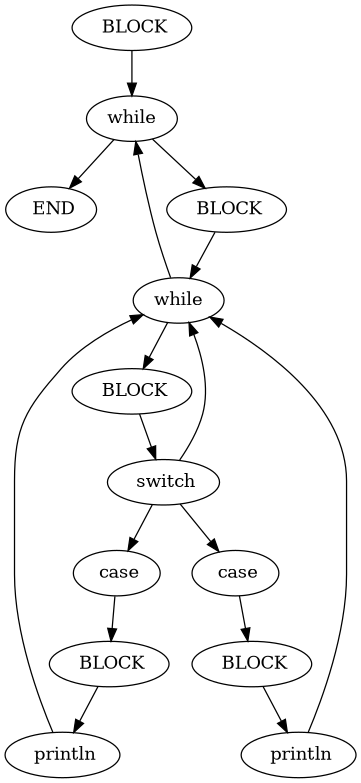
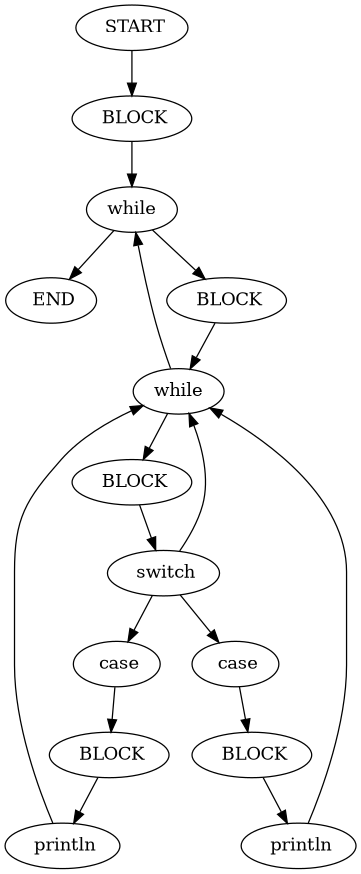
none -> (132, 28)
